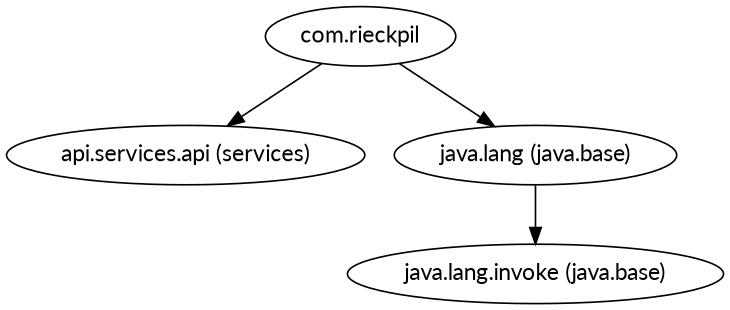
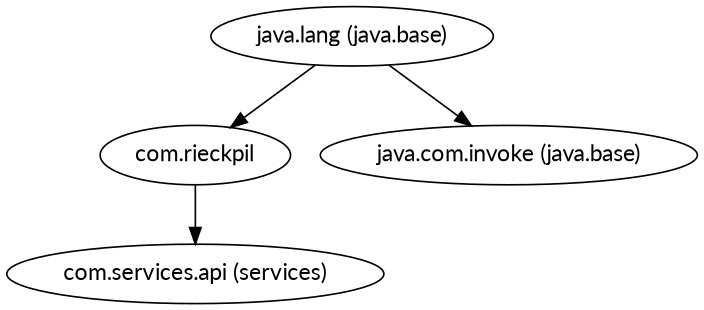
(440, 90) -> (280, 91)
(186, 155) -> (195, 274)
(535, 274) -> (509, 155)
